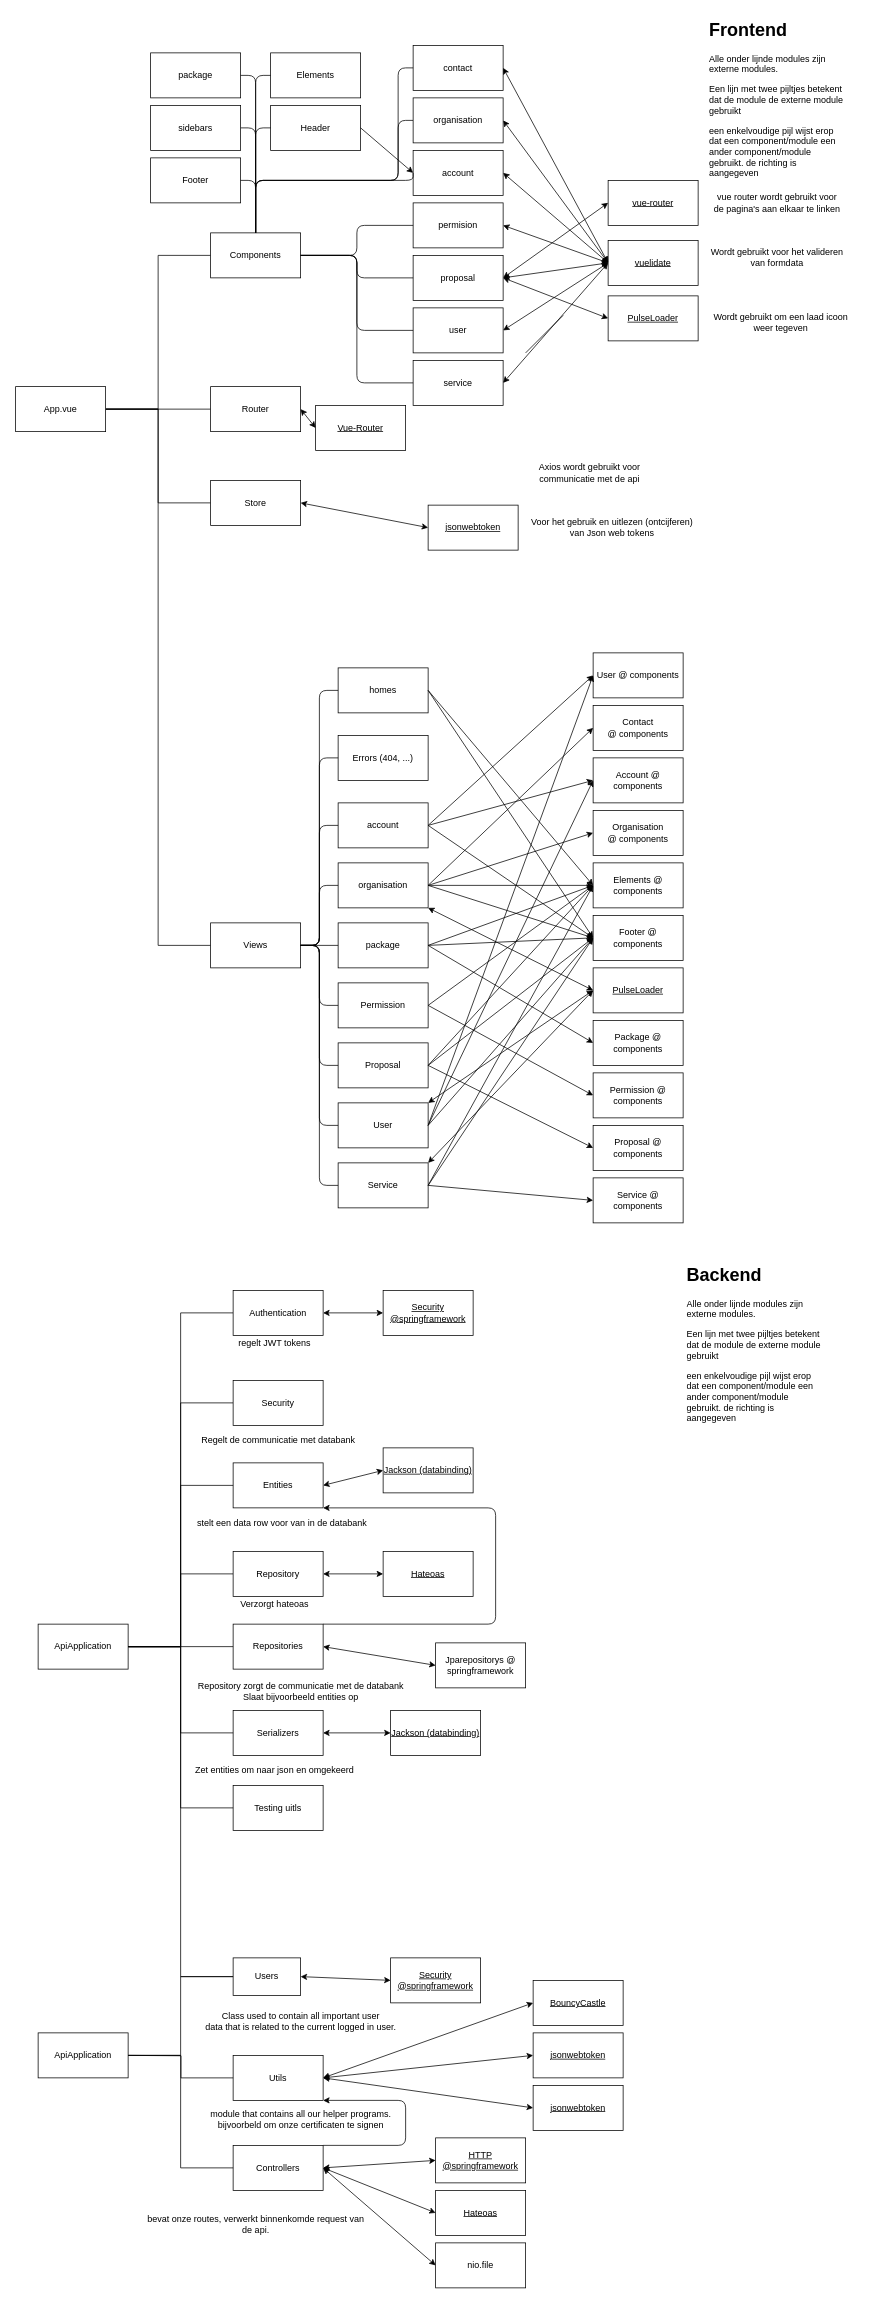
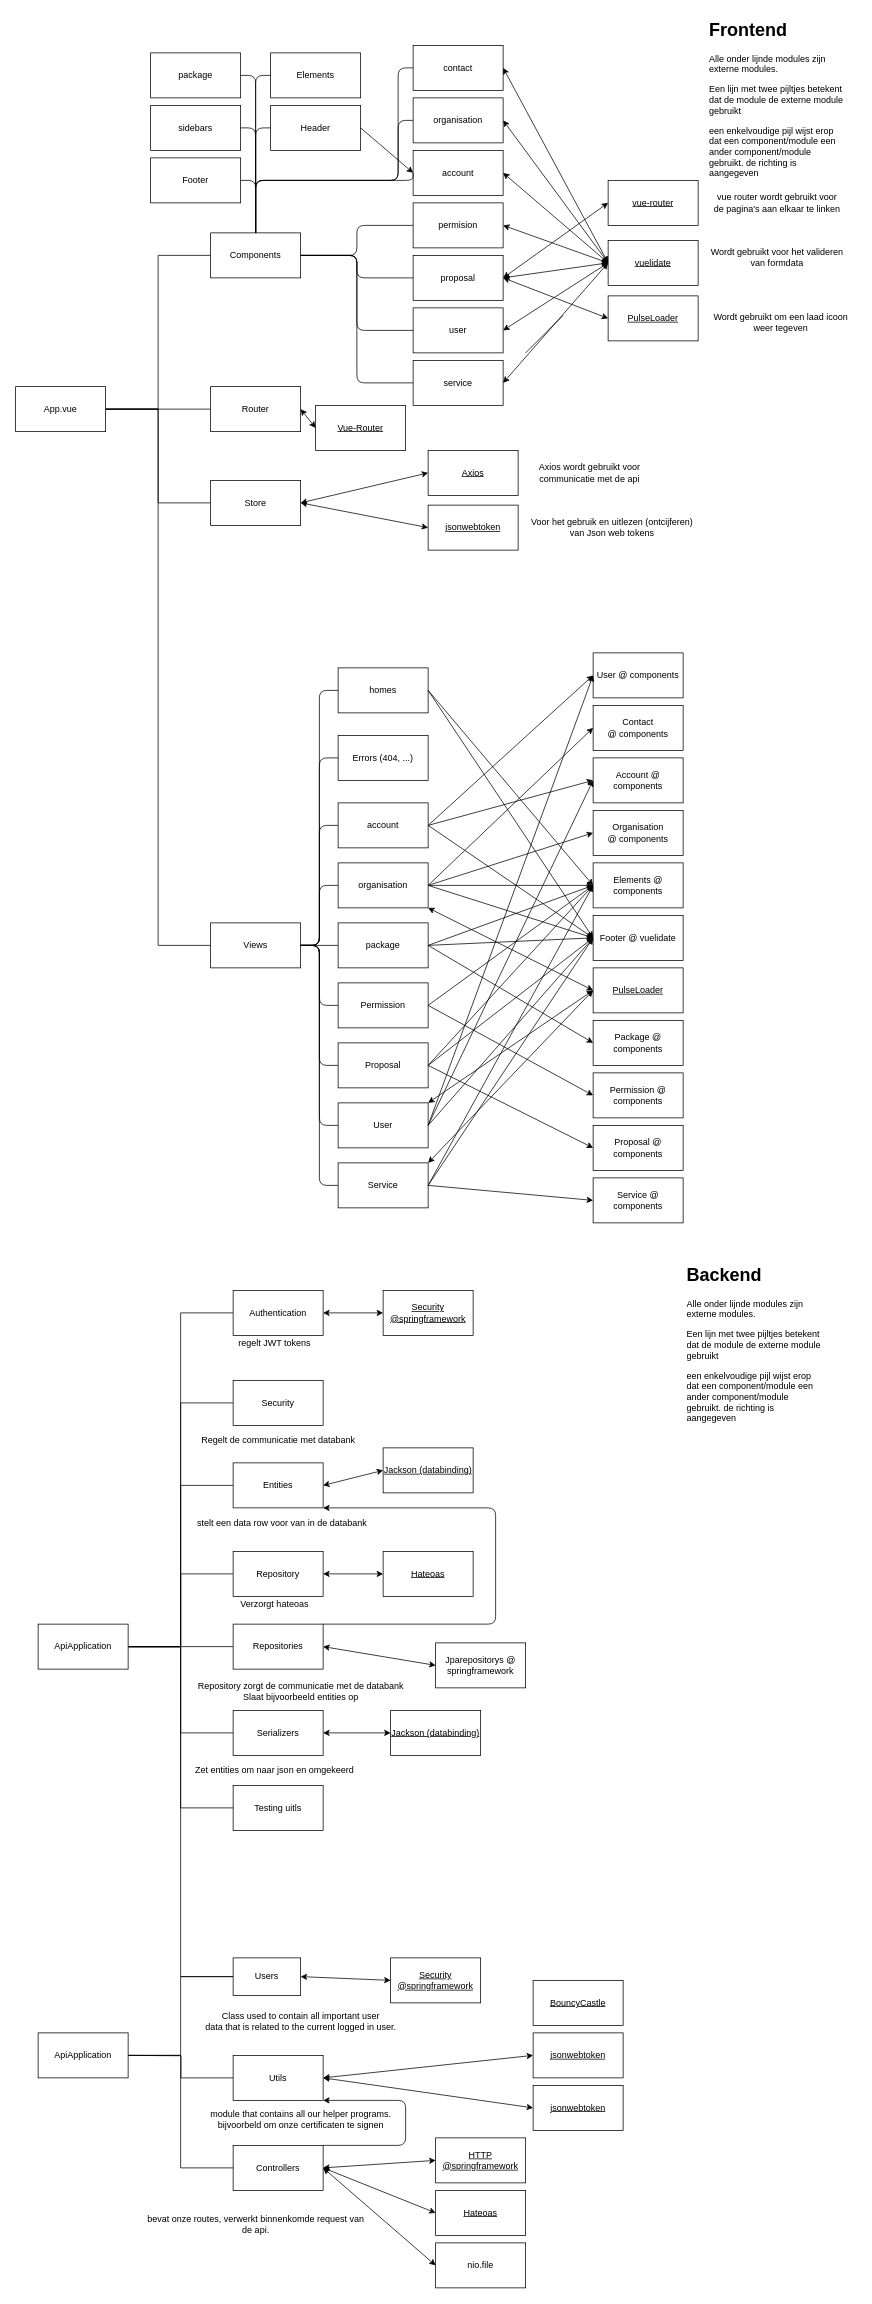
none -> (473, 473)
none -> (365, 488)
(638, 938) -> (638, 938)
(429, 2040) -> none
